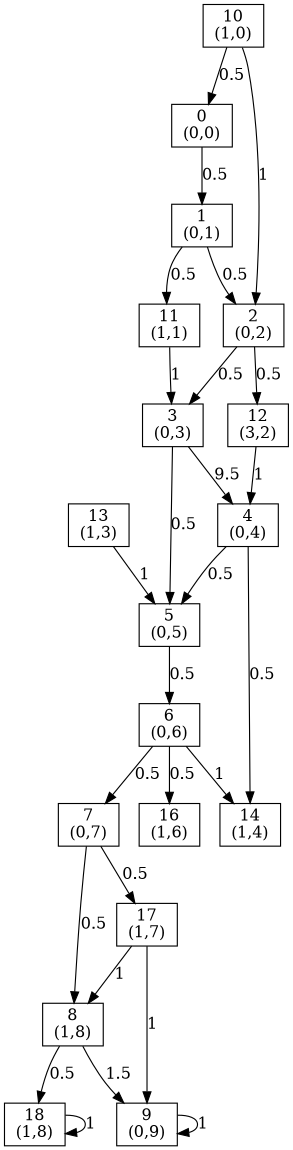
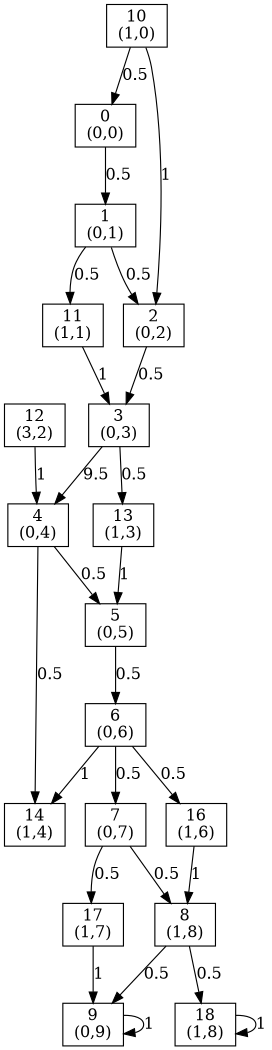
(256, 370) -> none
(171, 519) -> (121, 470)
(113, 970) -> (191, 869)
(118, 1075) -> (157, 975)
